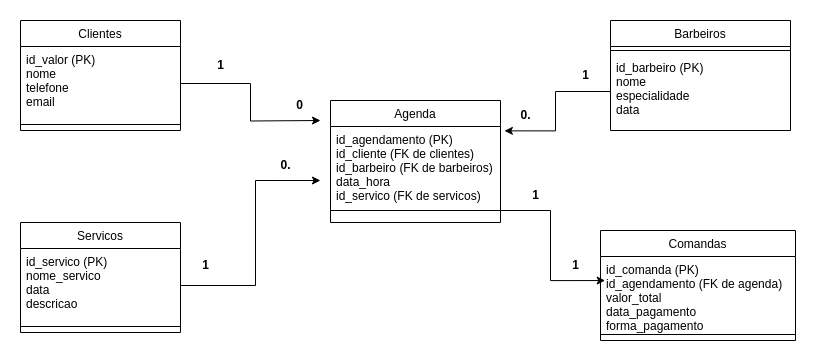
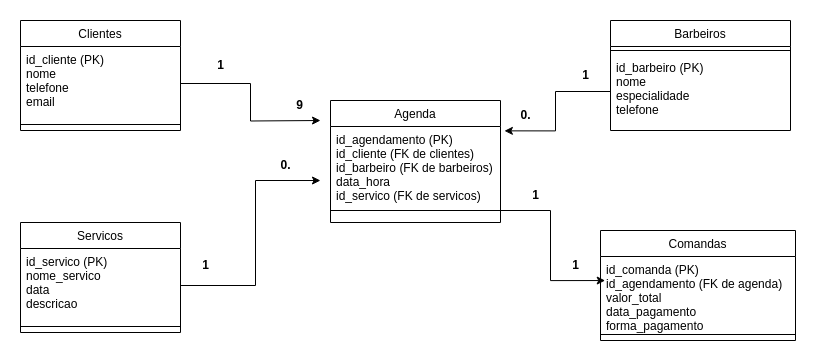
(65, 60) -> (70, 60)
(665, 68) -> (665, 68)
(300, 106) -> (300, 106)
